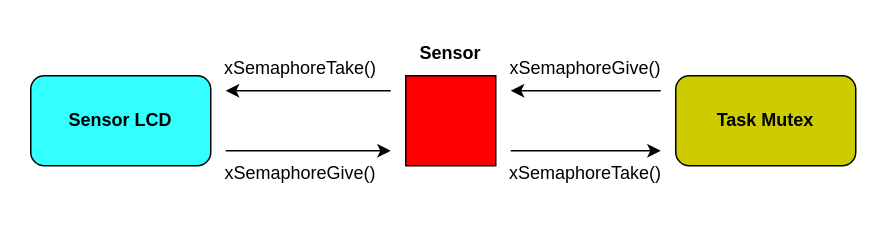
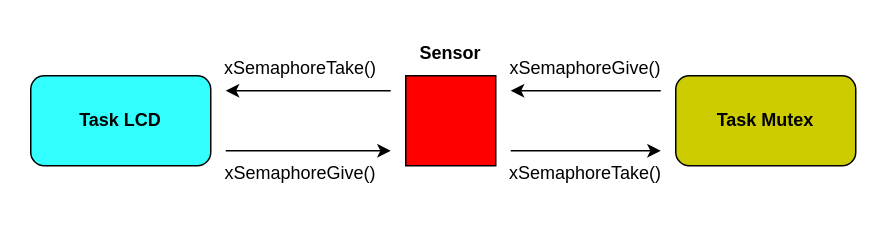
(121, 121) -> (121, 121)
